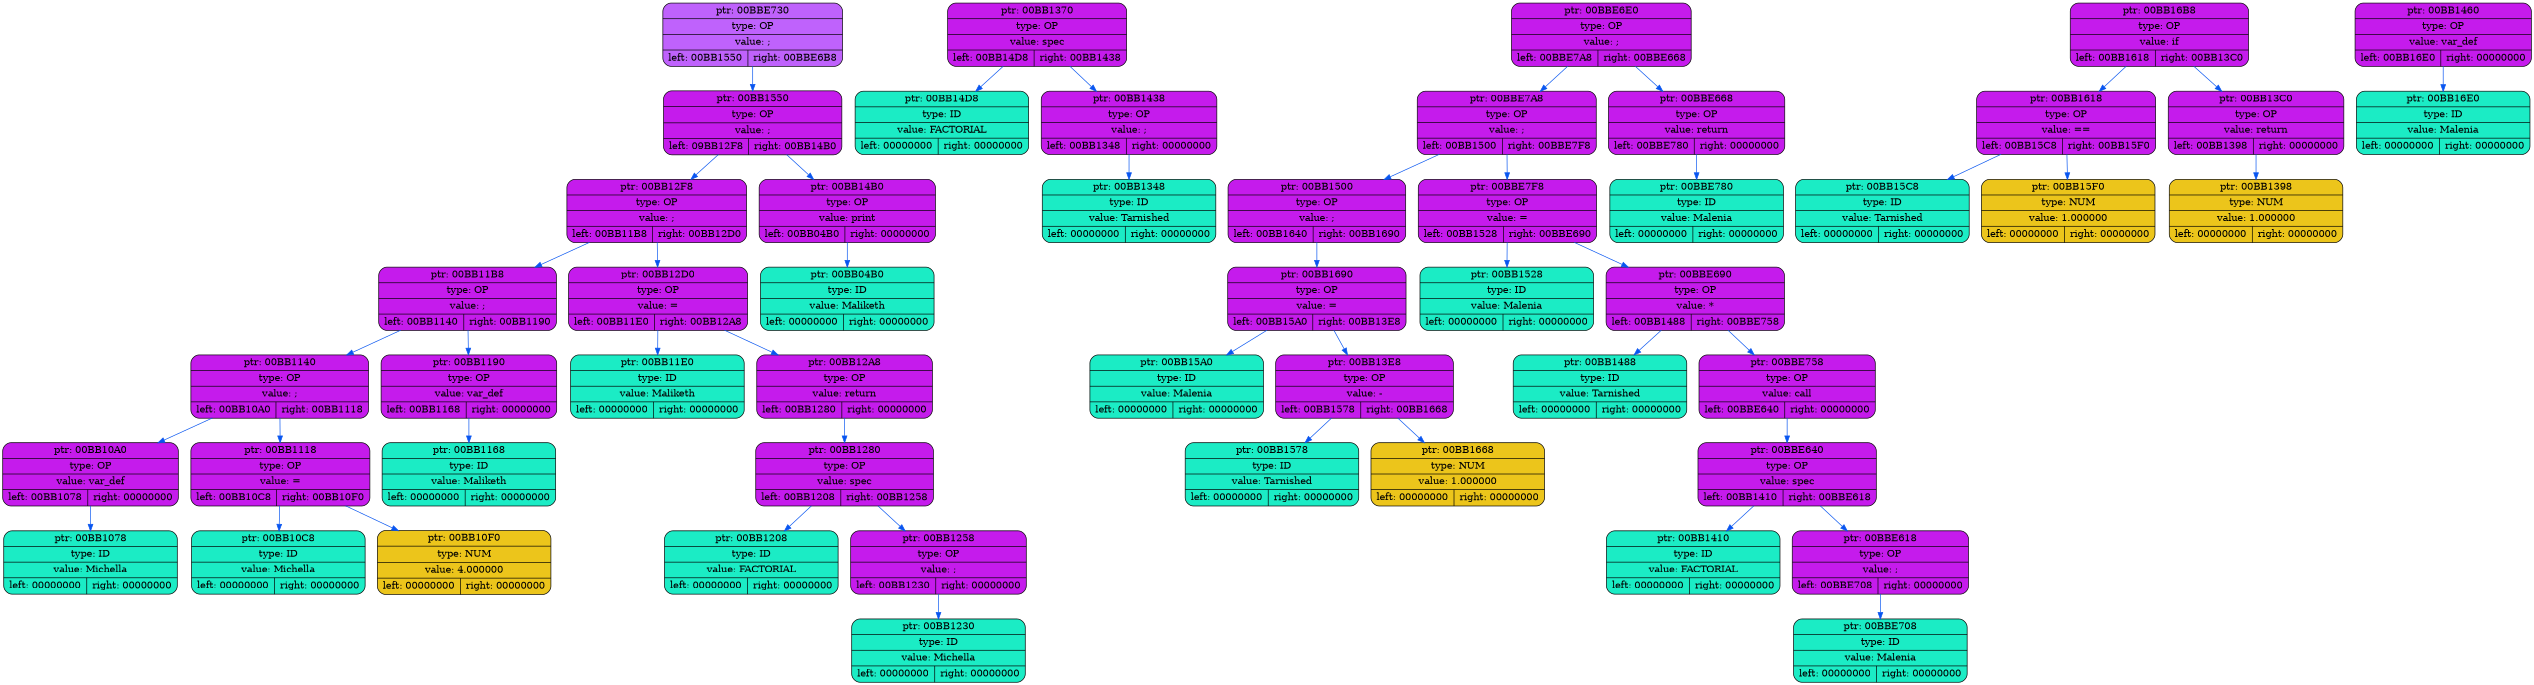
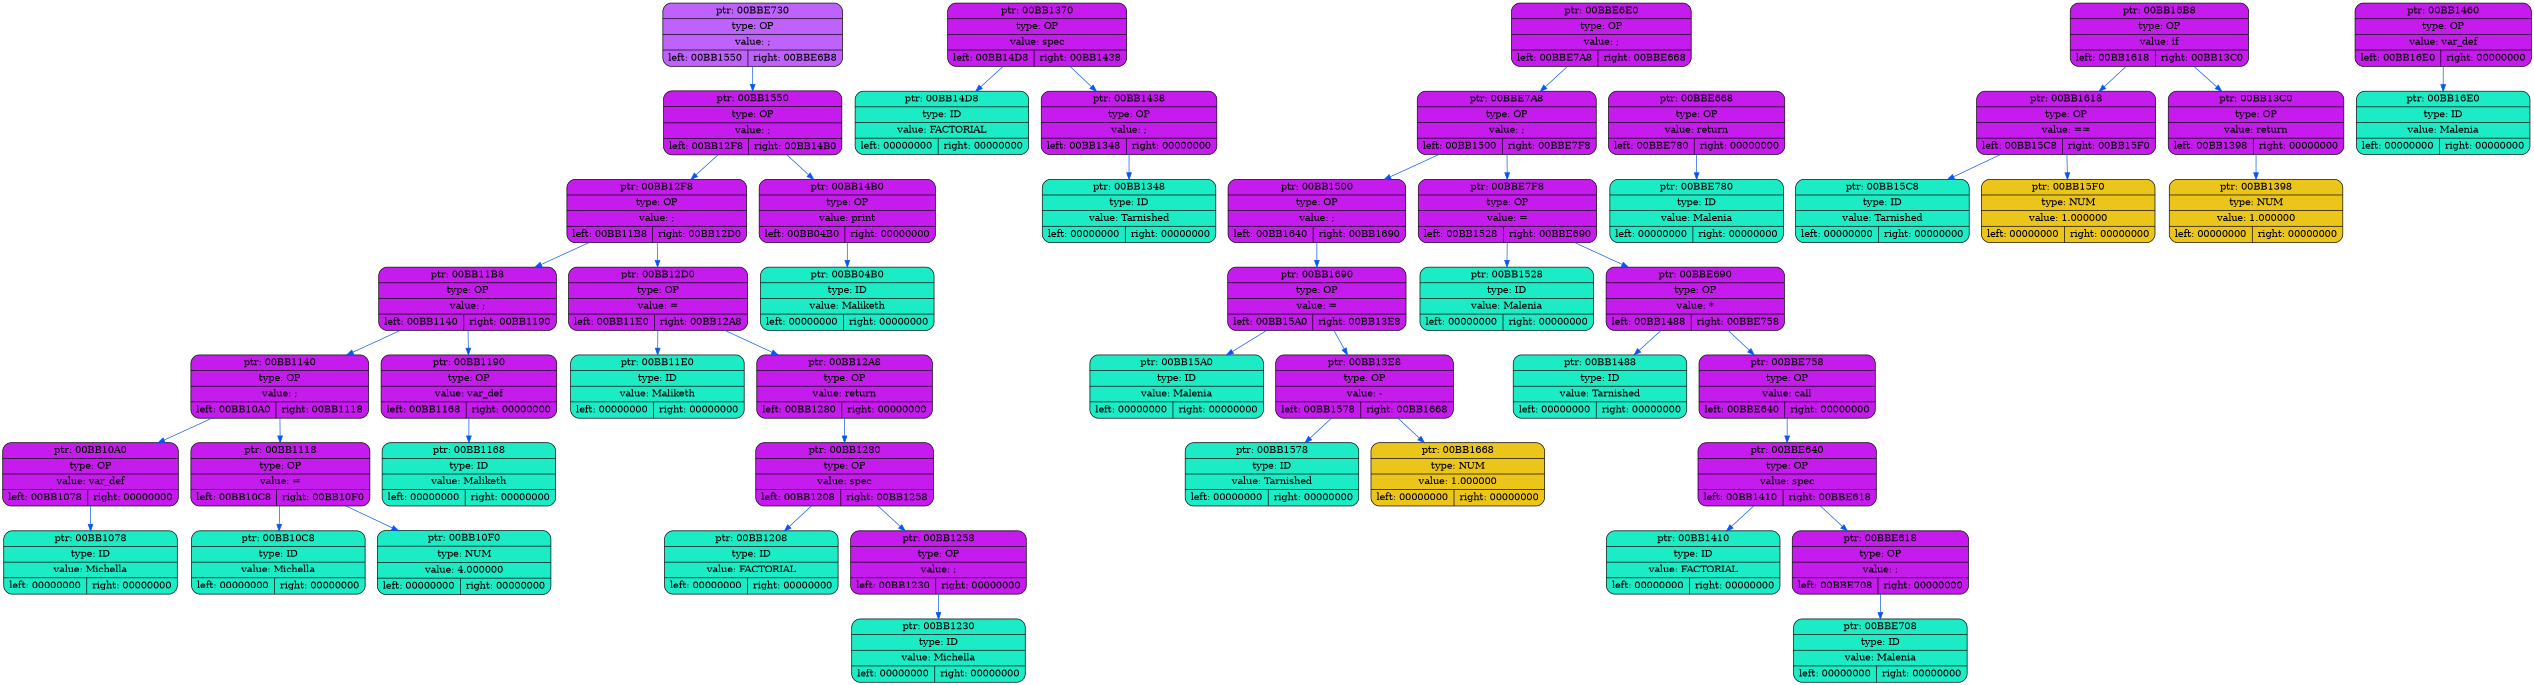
(1646, 76) -> none
(706, 146) -> (706, 146)
(464, 562) -> (464, 562)
